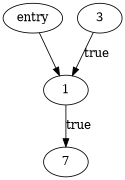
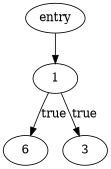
(85, 50) -> (69, 111)
(66, 162) -> (26, 150)
